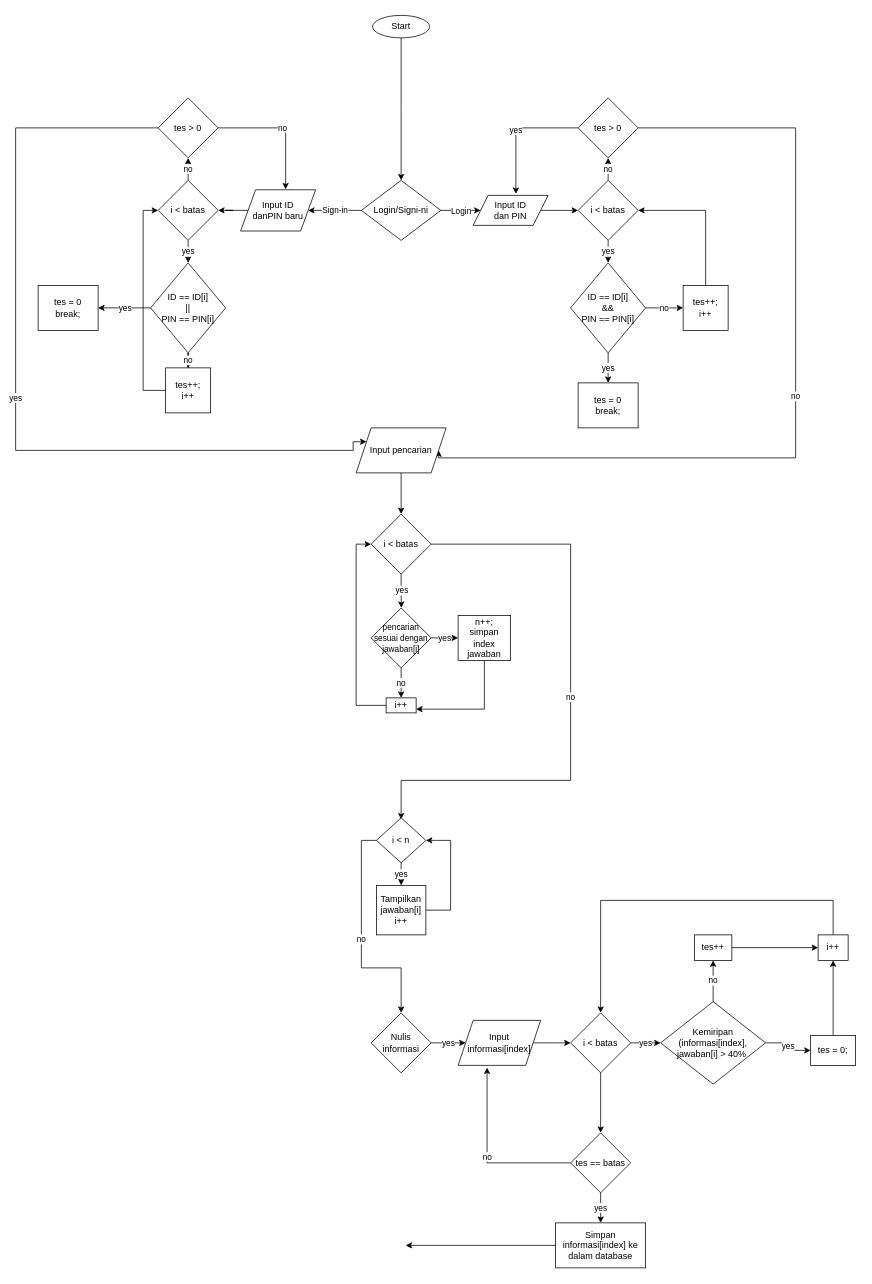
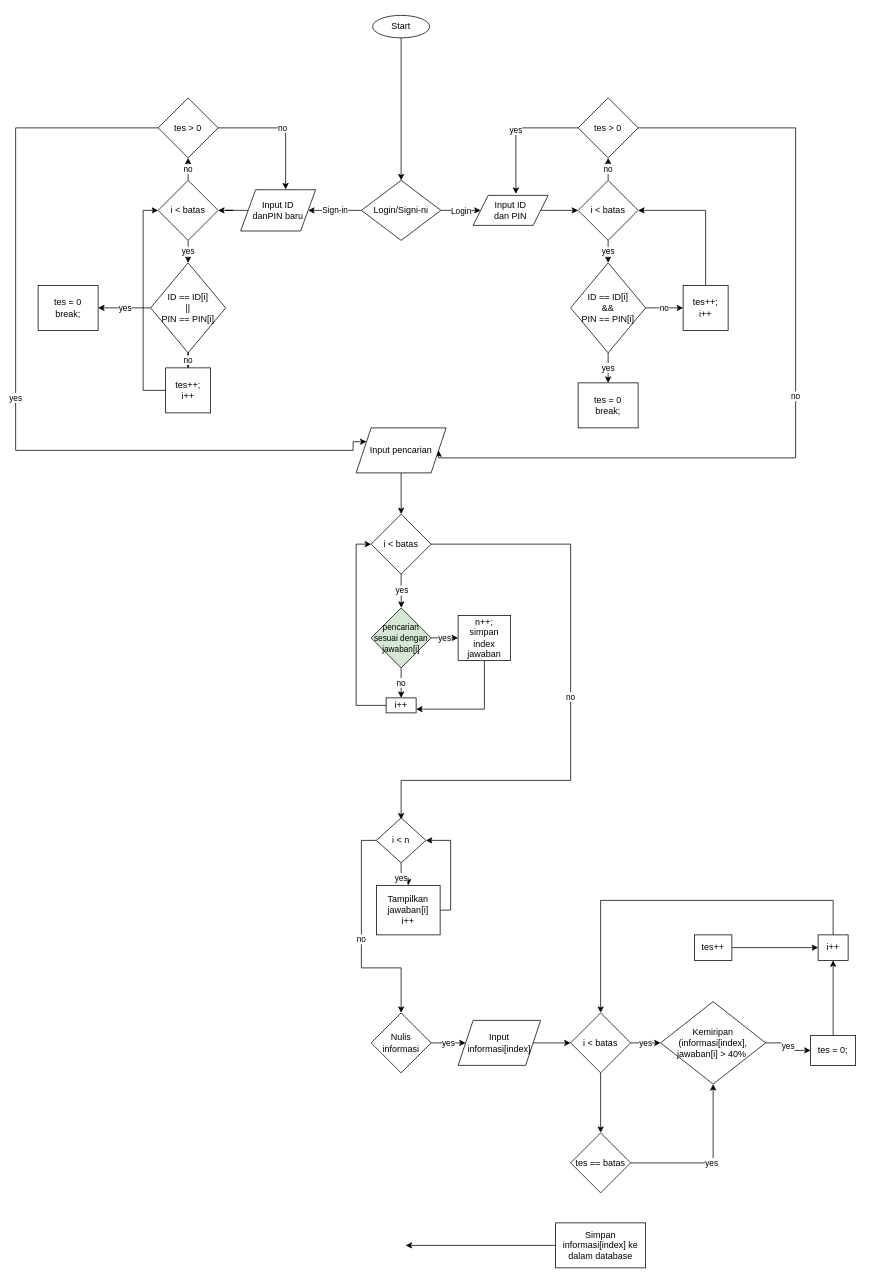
(401, 638) -> (401, 638)
(401, 910) -> (408, 910)
(713, 980) -> none
(487, 1159) -> none
(600, 1205) -> (710, 1163)
